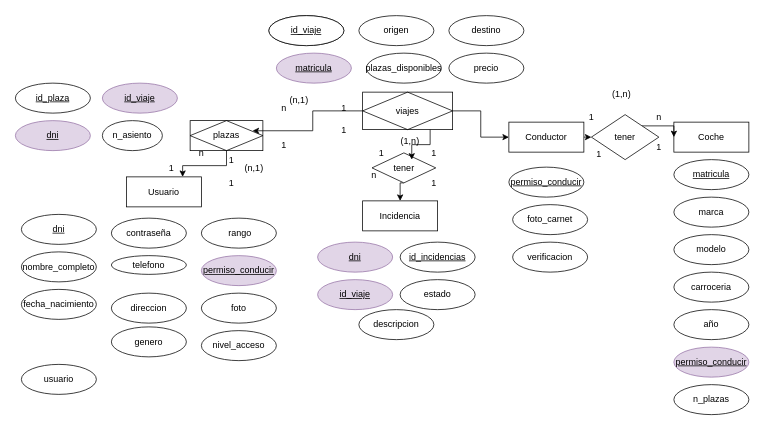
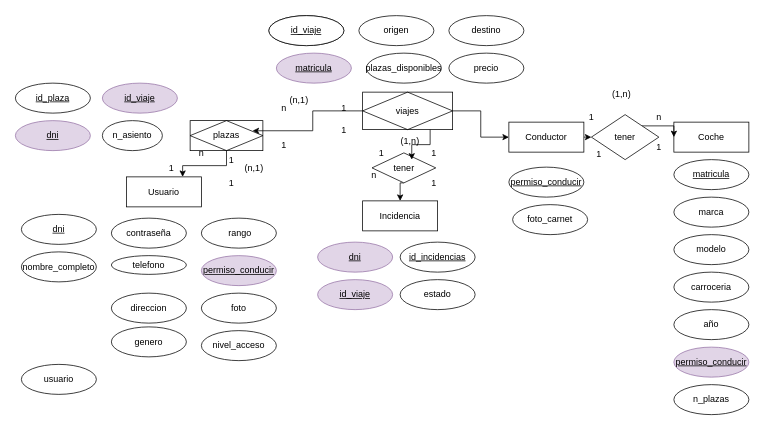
(550, 257) -> none
(59, 304) -> none
(396, 324) -> none
